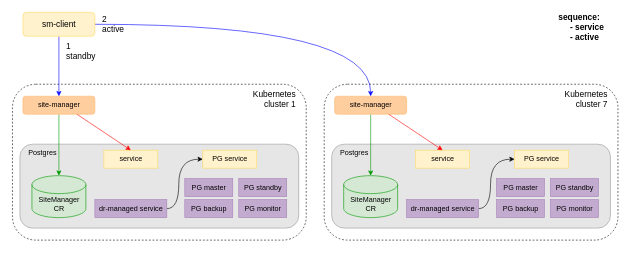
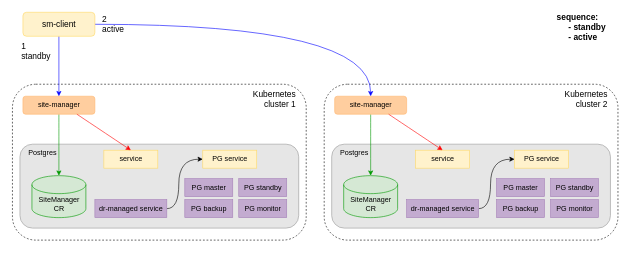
(582, 27) -> (582, 27)
(83, 51) -> (38, 51)
(591, 99) -> (591, 99)
